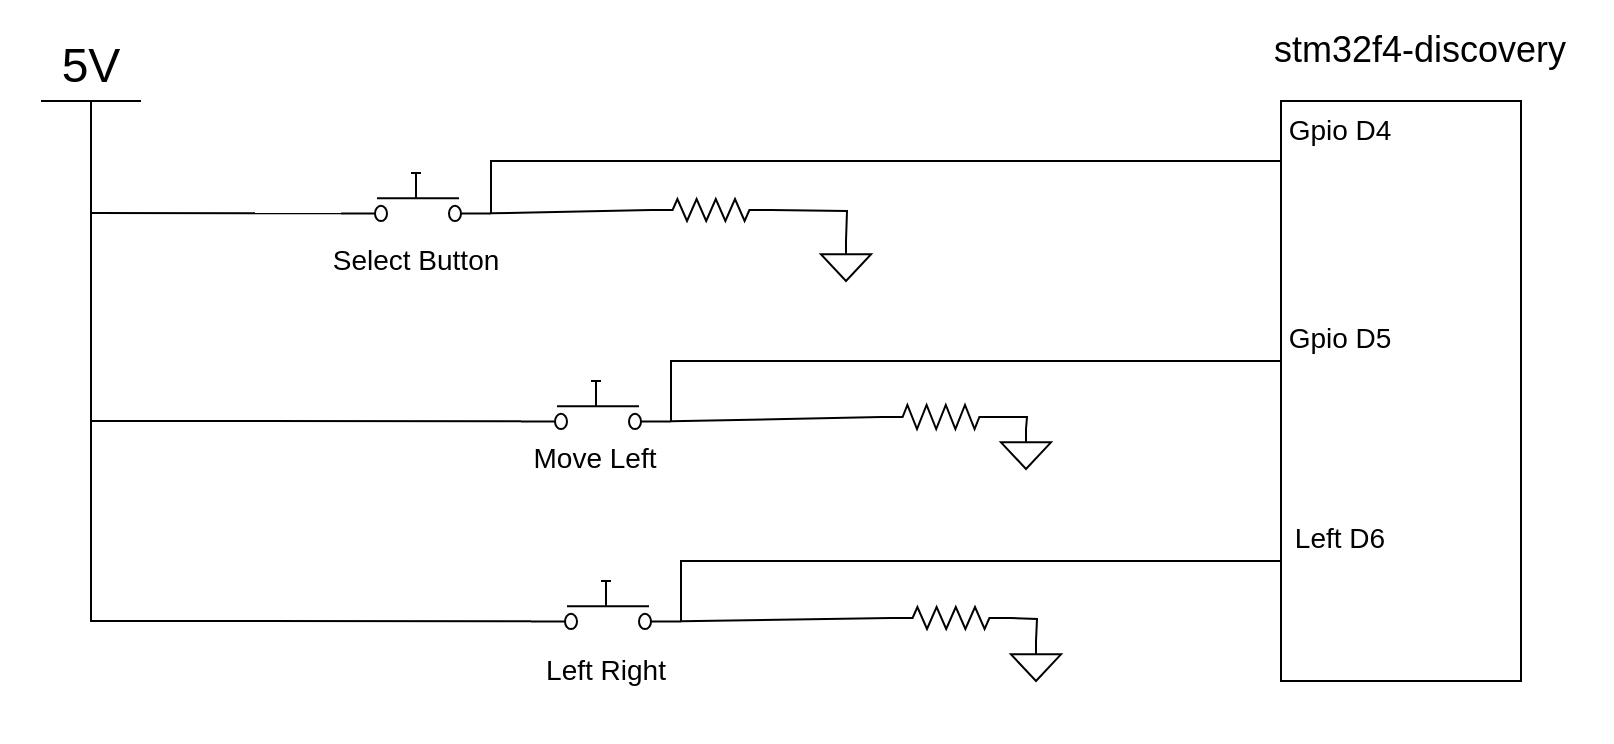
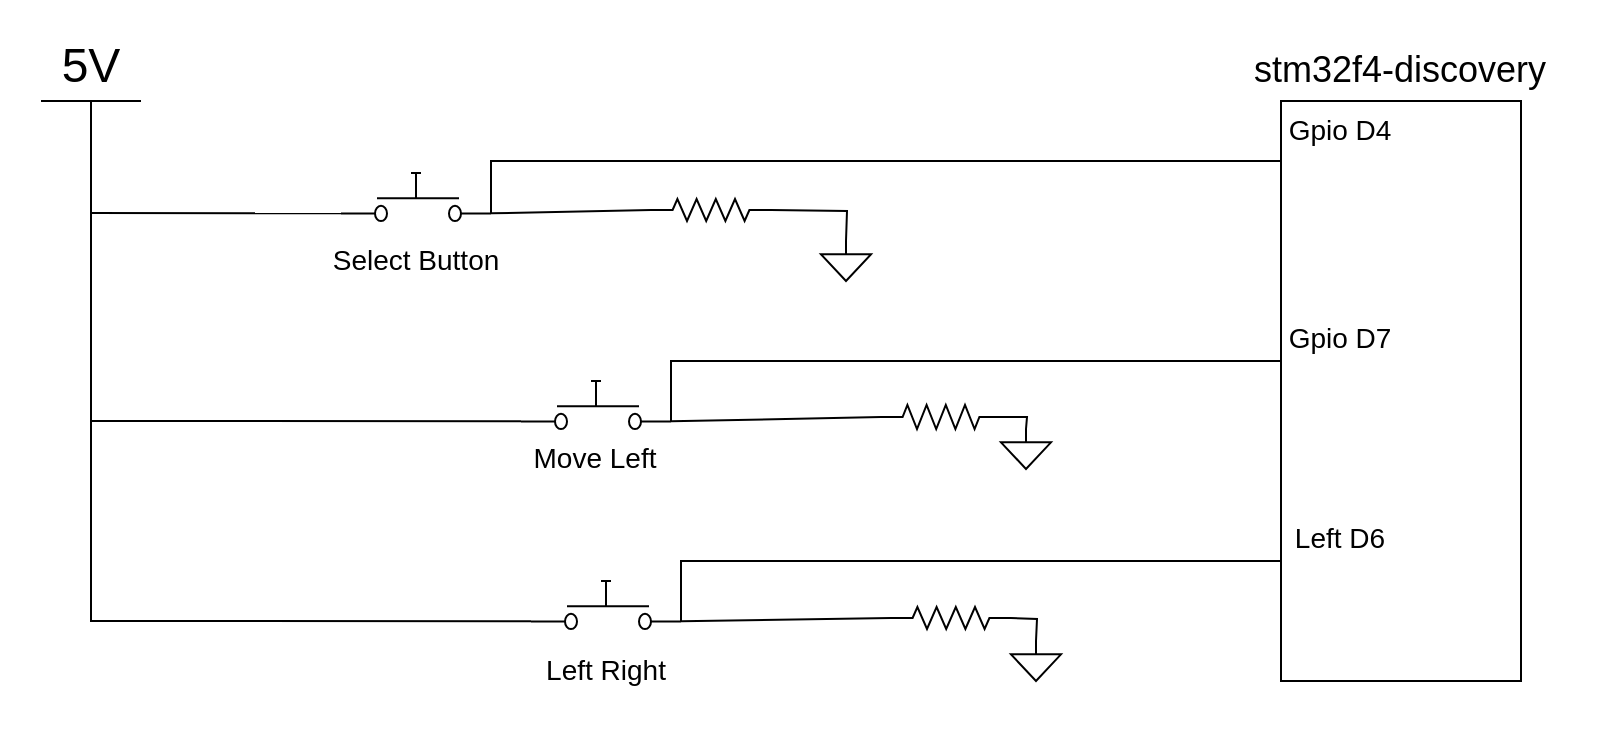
(1421, 51) -> (1401, 71)
(1341, 339) -> (1341, 339)
